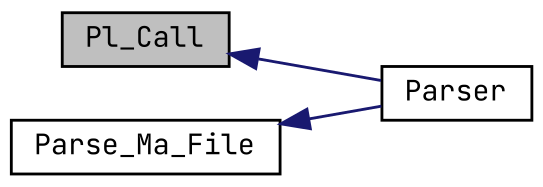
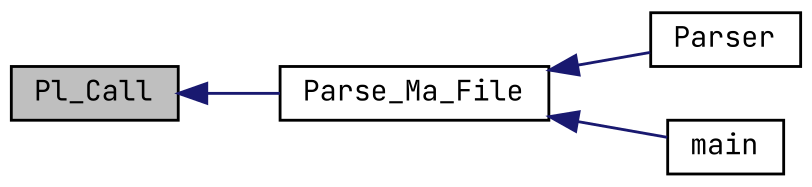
(320, 70) -> (244, 93)
none -> (726, 147)
